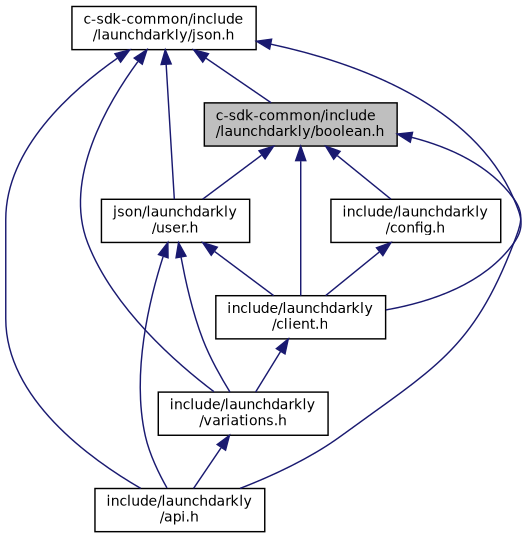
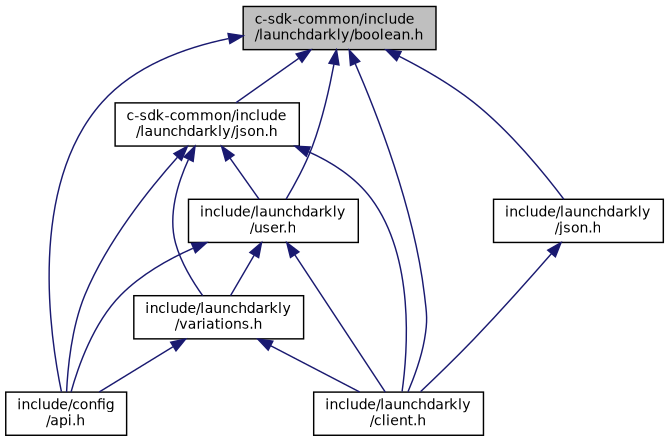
(238, 80) -> (267, 81)
(176, 221) -> (273, 221)
(416, 221) -> (578, 221)
(268, 372) -> (315, 369)
(180, 510) -> (66, 414)
